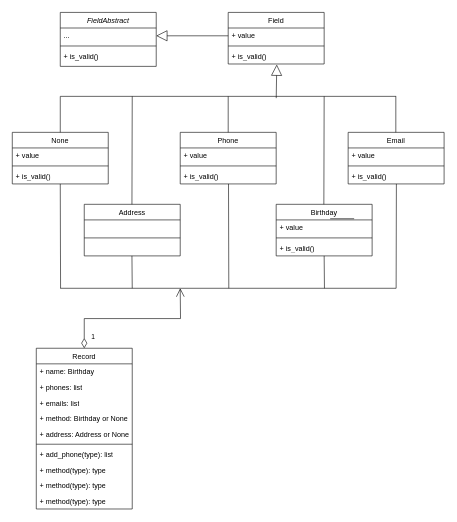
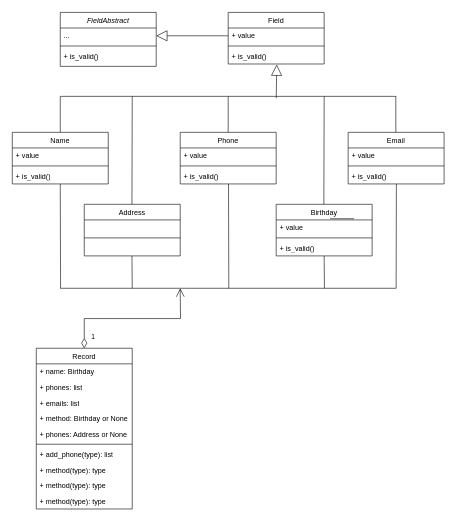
(60, 141) -> (60, 141)
(85, 439) -> (85, 439)
